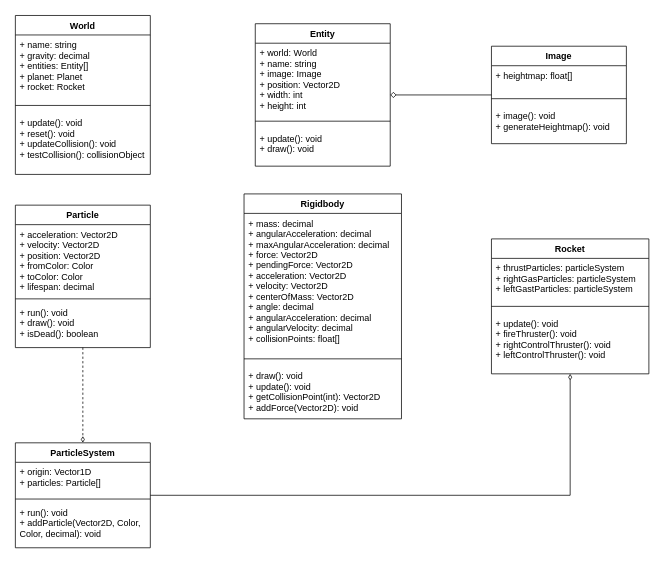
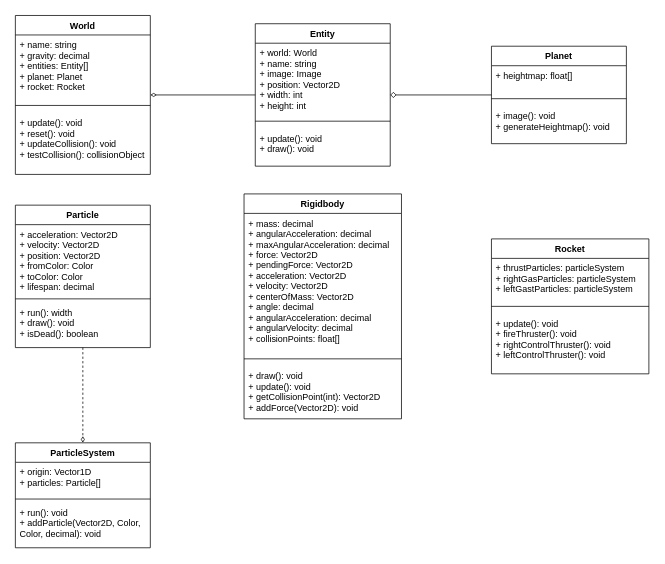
(559, 56) -> (559, 56)
none -> (205, 95)
(48, 313) -> (50, 313)
(418, 495) -> none
